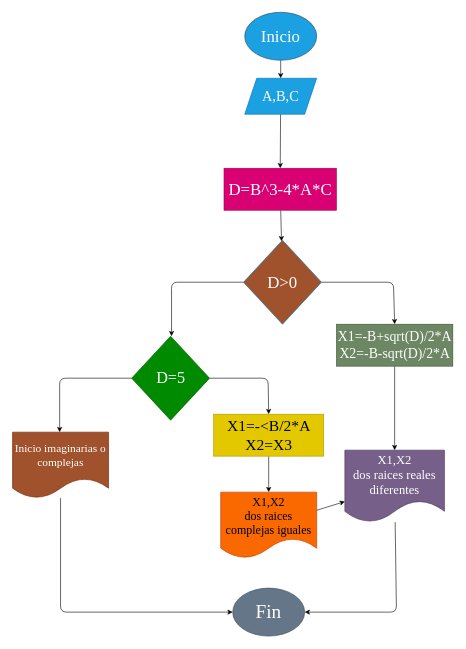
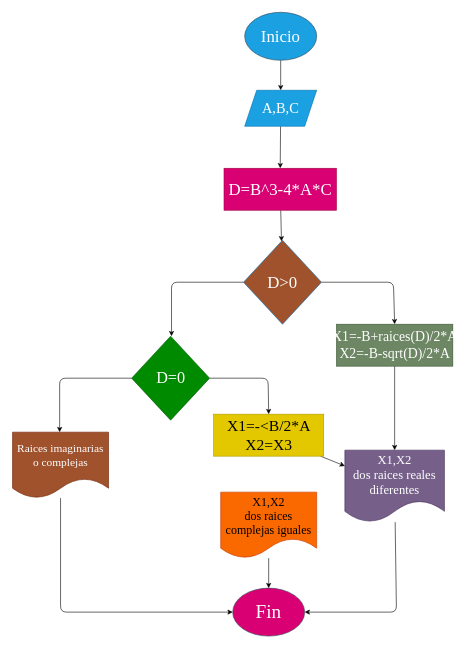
(281, 96) -> (281, 108)
(395, 345) -> (395, 345)
(171, 378) -> (171, 378)
(60, 456) -> (60, 456)
(269, 486) -> (331, 461)
(329, 506) -> (269, 582)
(269, 612) -> (269, 612)
